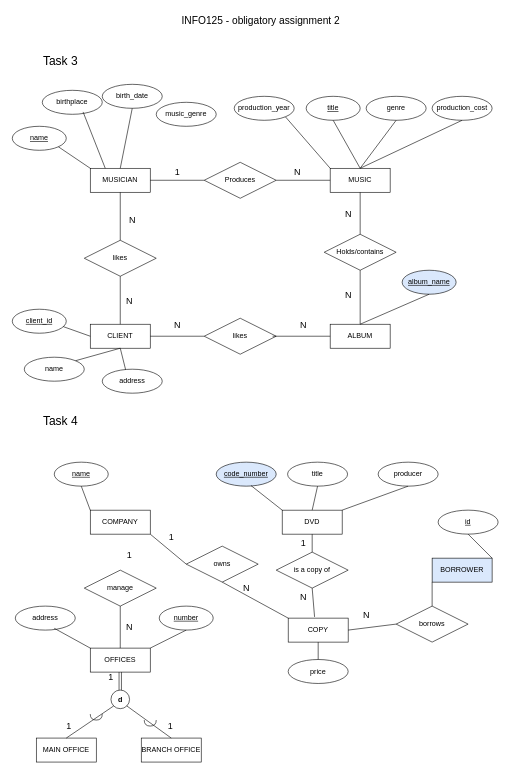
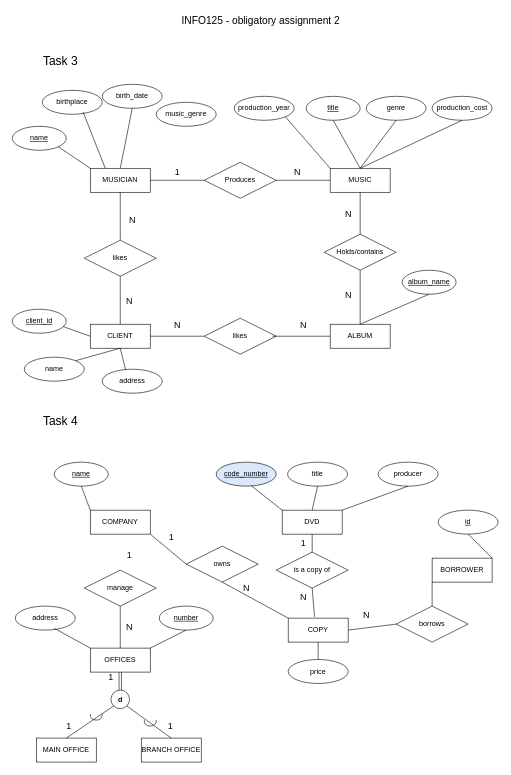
(429, 282) -> (429, 282)
(462, 570) -> (462, 570)
